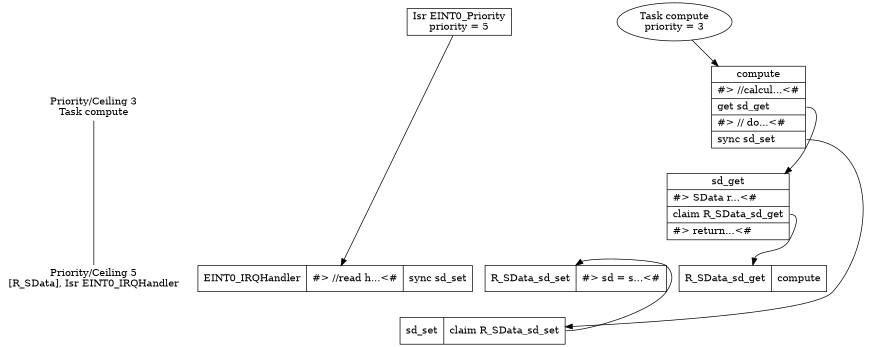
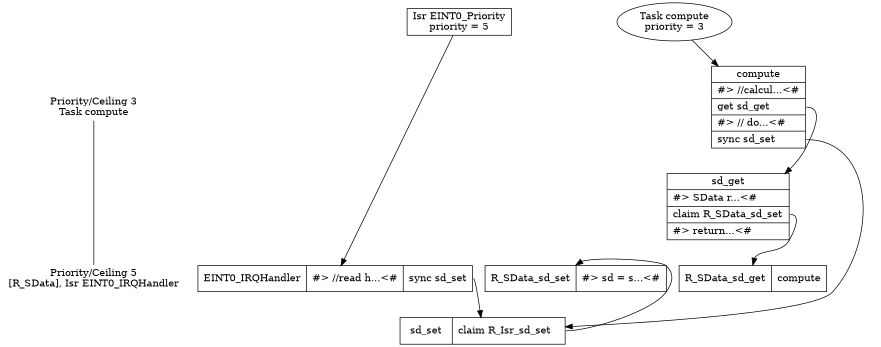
(728, 214) -> (728, 214)
none -> (478, 294)
(504, 330) -> (504, 330)
